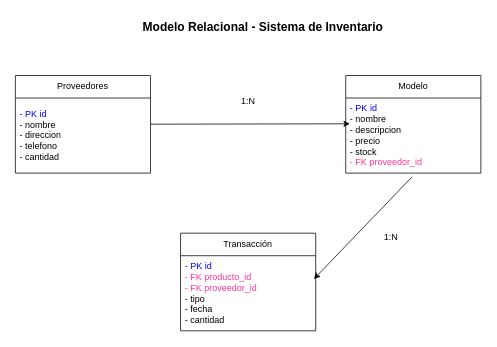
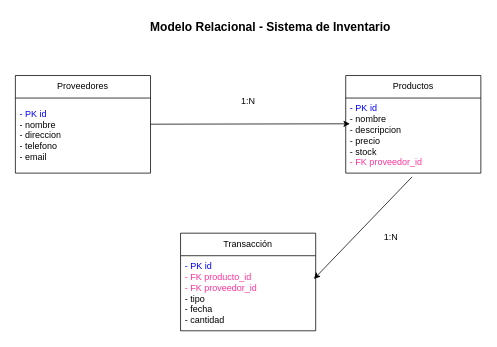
(263, 27) -> (270, 27)
(413, 87) -> (413, 87)
(44, 135) -> (44, 135)
